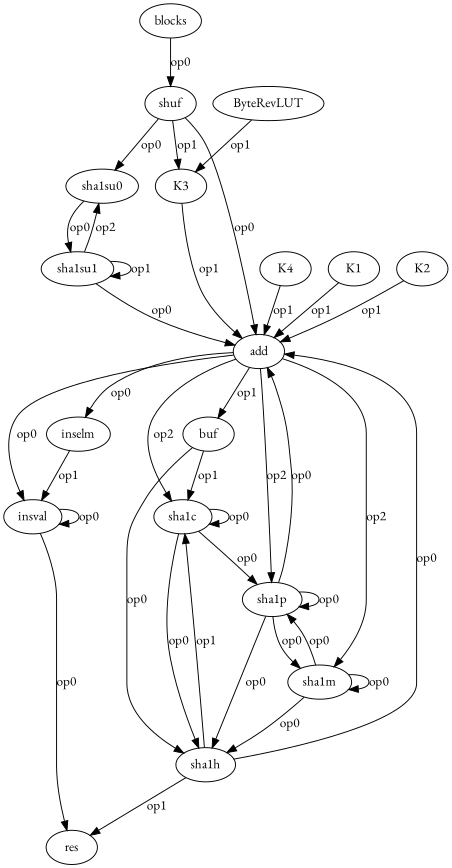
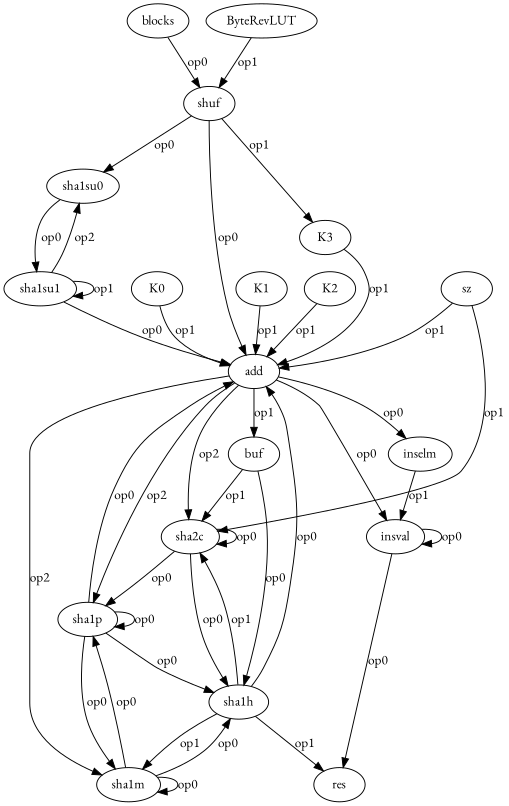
(227, 143) -> (238, 59)
(286, 269) -> (157, 289)
none -> (467, 289)
(183, 517) -> (190, 537)
none -> (181, 735)
